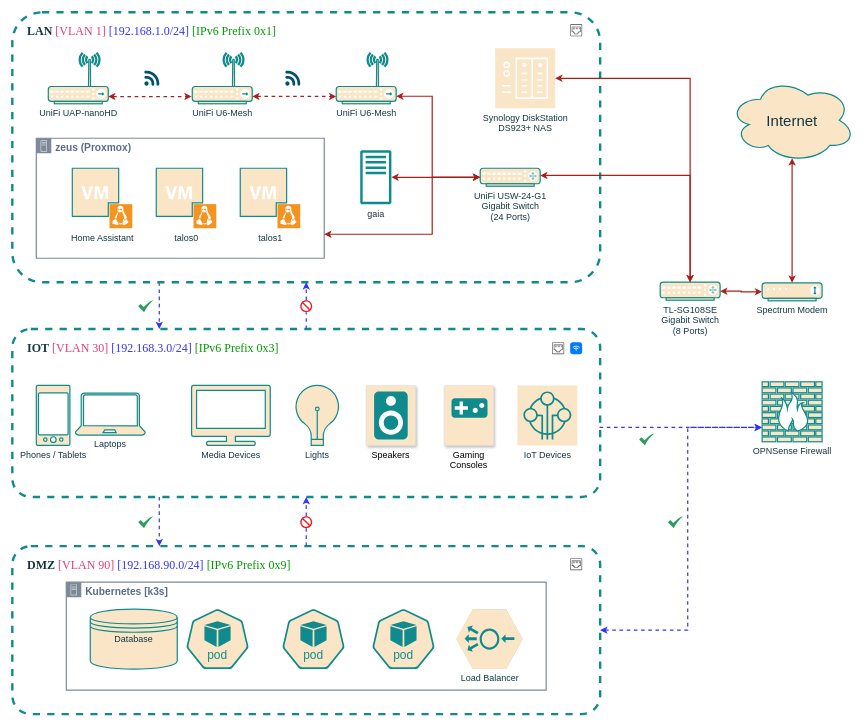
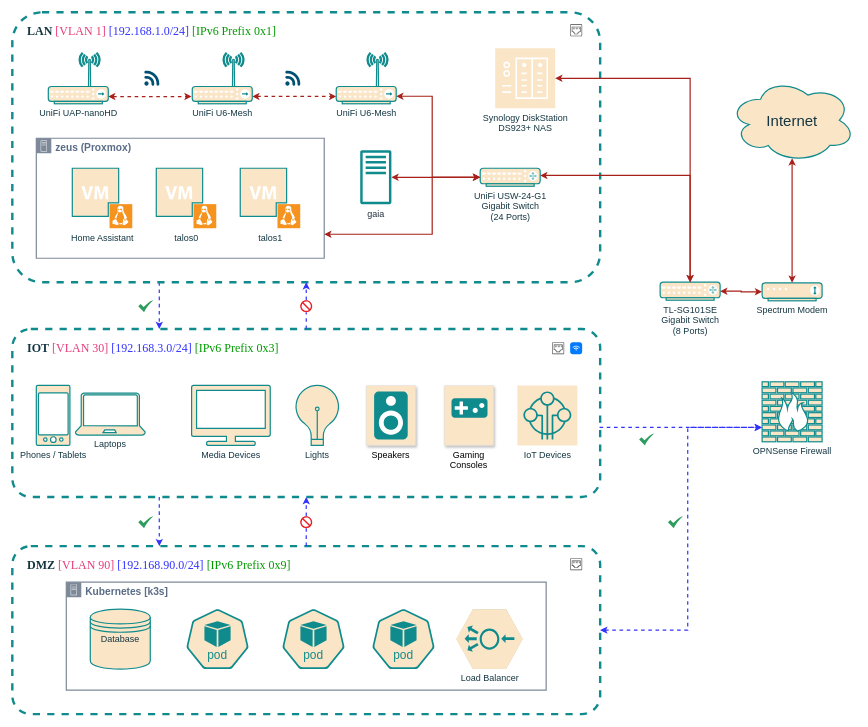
(691, 317) -> (691, 317)
(134, 639) -> (120, 639)
